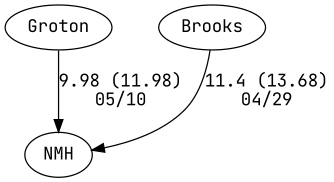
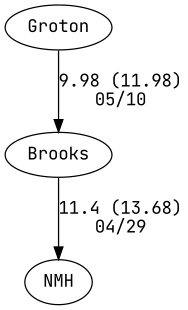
(59, 85) -> (59, 85)
